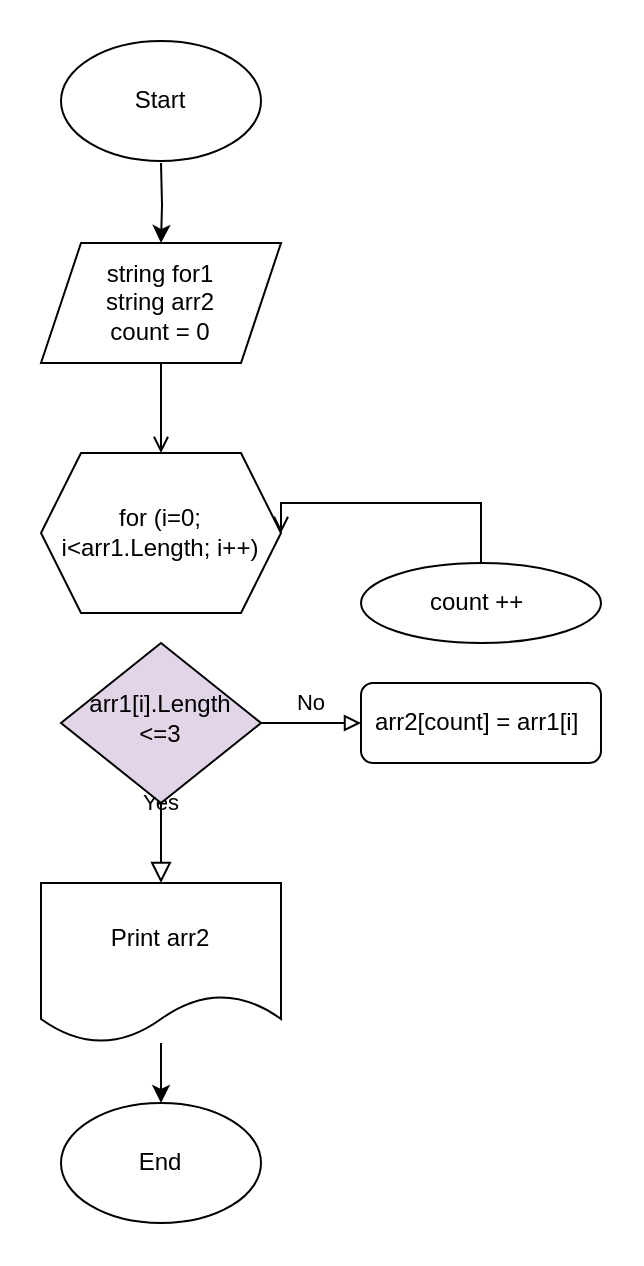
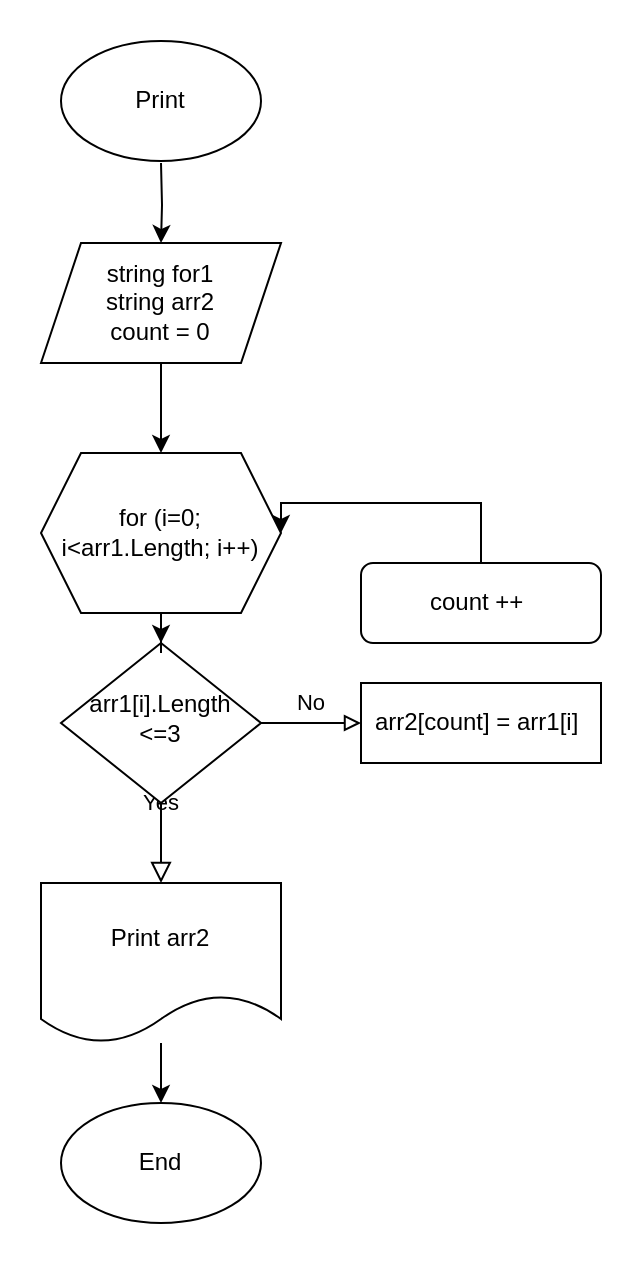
(161, 101) -> (161, 101)
(161, 440) -> (161, 438)
(281, 521) -> (281, 518)
(481, 603) -> (481, 603)
none -> (161, 653)
(161, 723) -> (161, 723)
(481, 723) -> (481, 723)
